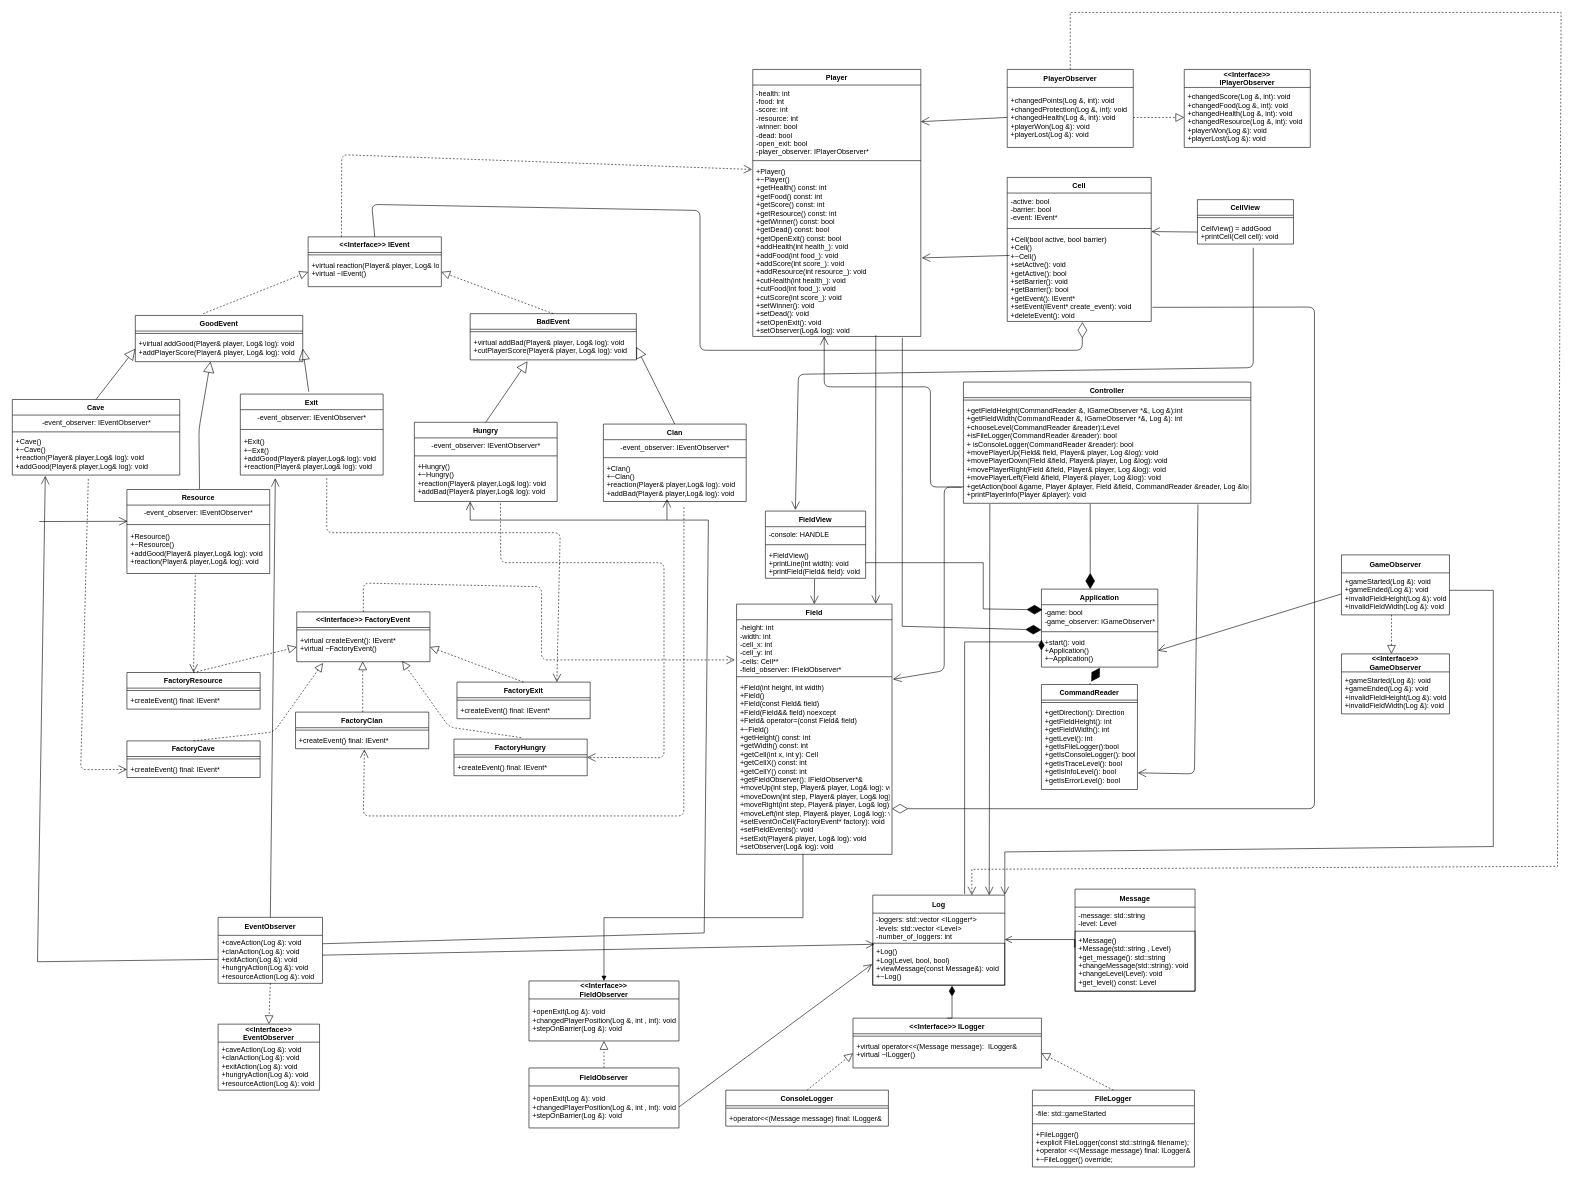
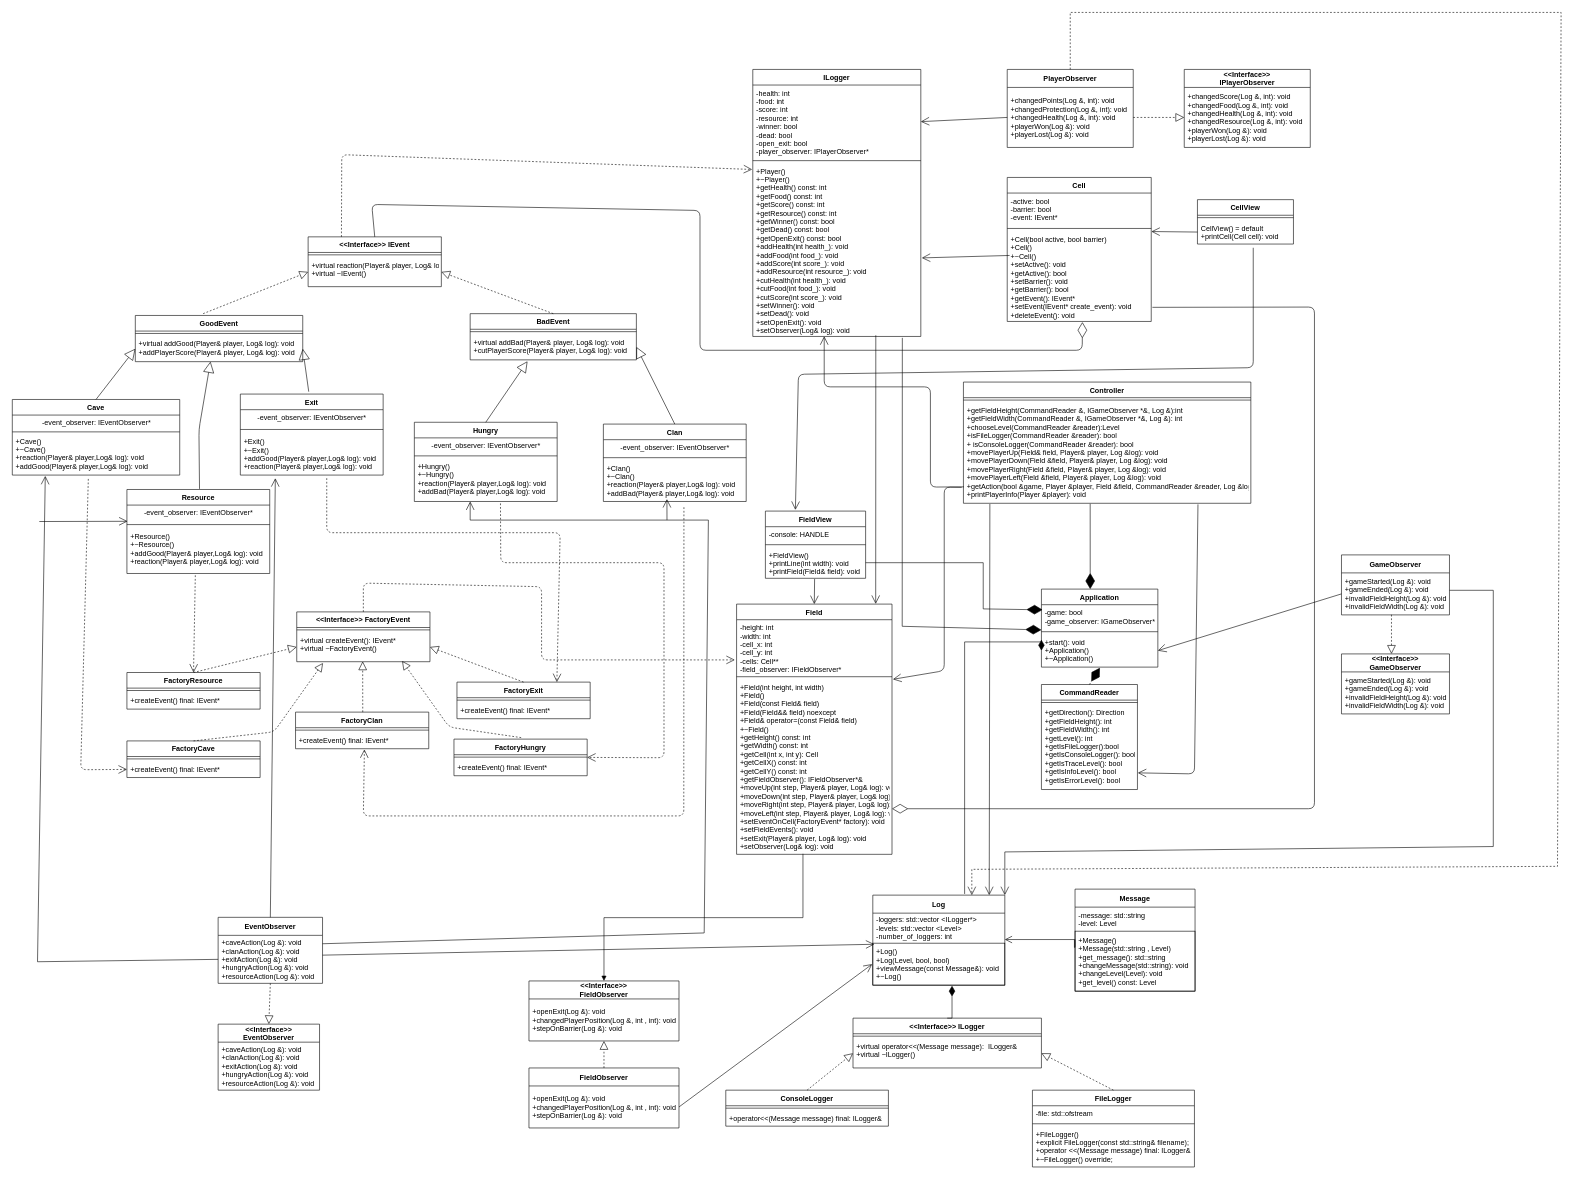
(836, 77) -> (836, 77)
(1236, 228) -> (1235, 228)
(1076, 1114) -> (1070, 1114)
